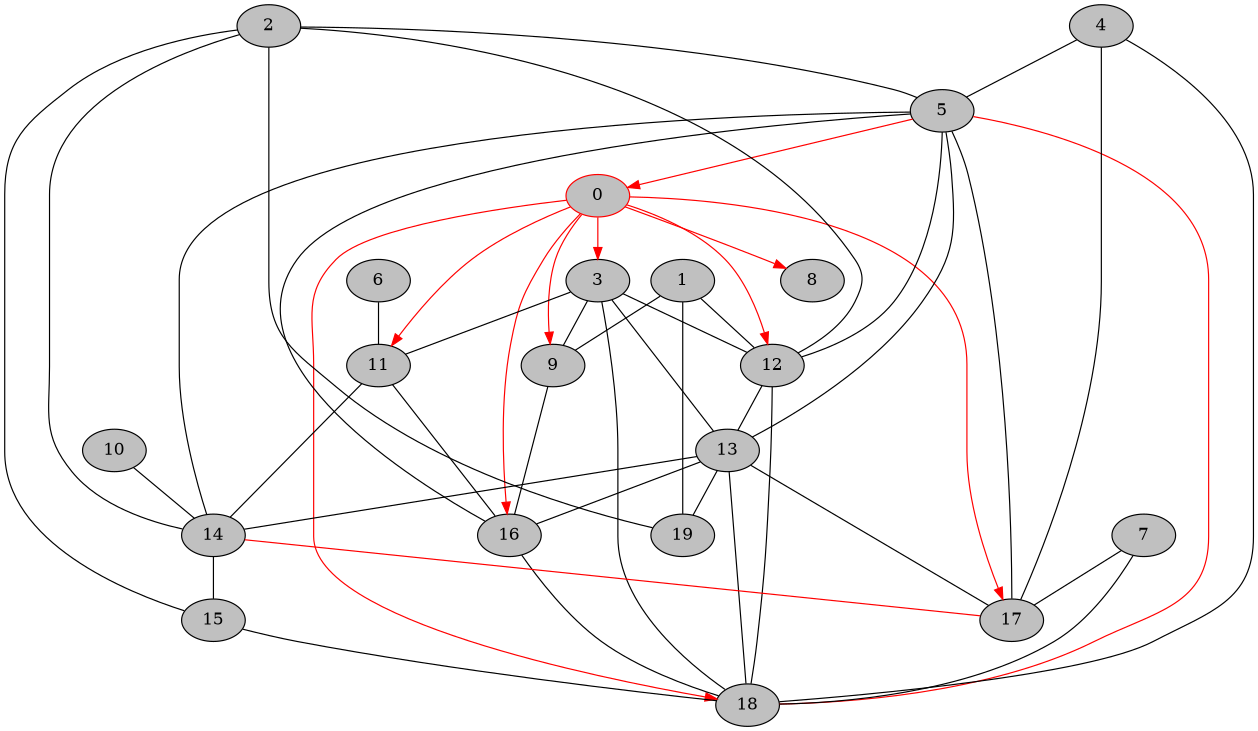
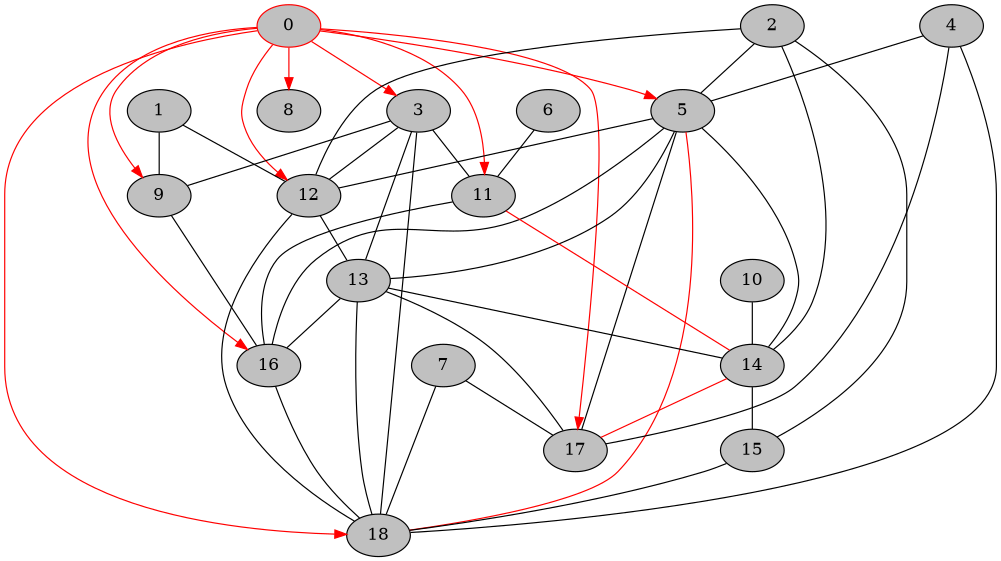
(776, 152) -> (459, 52)
(296, 450) -> (618, 281)
(683, 535) -> none
